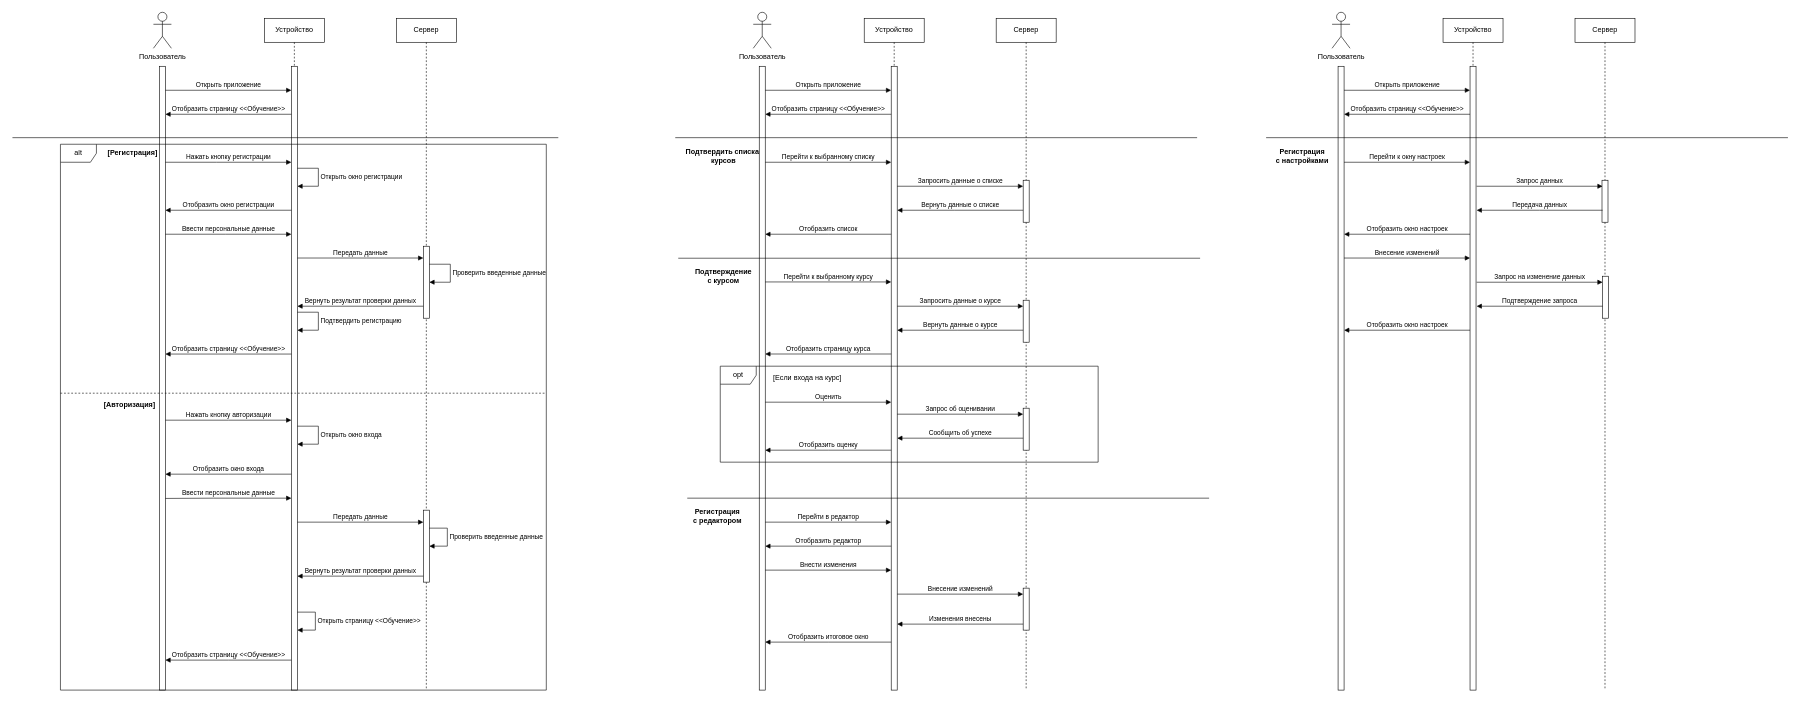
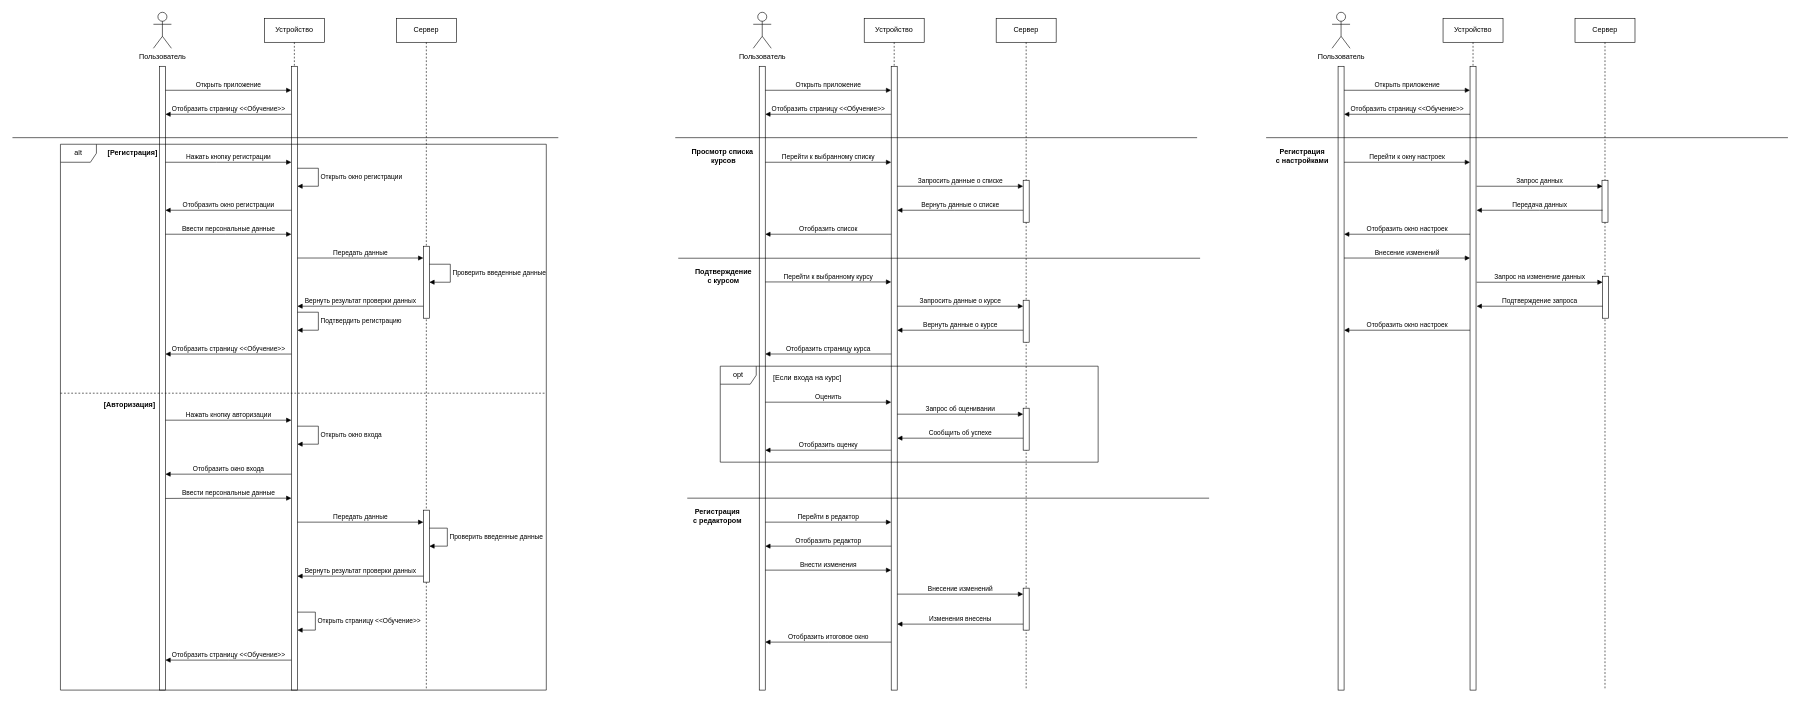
(724, 156) -> (724, 156)
